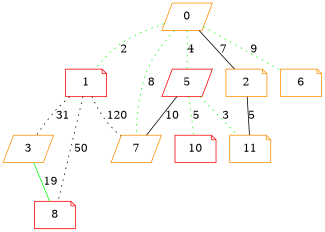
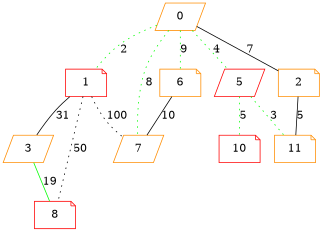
(52, 115) -> (52, 115)
(117, 116) -> (117, 116)
(162, 116) -> (159, 116)
